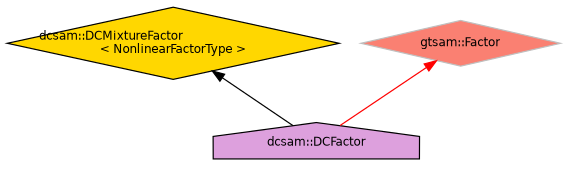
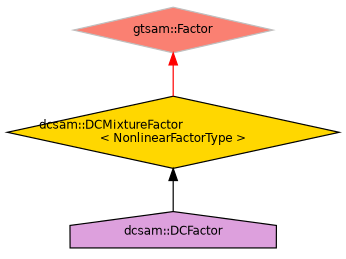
(383, 96) -> (173, 81)
